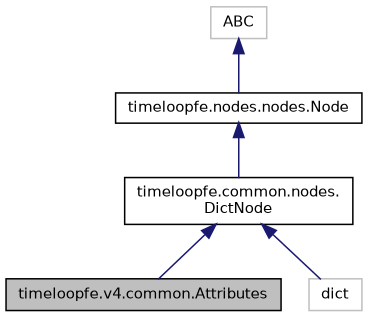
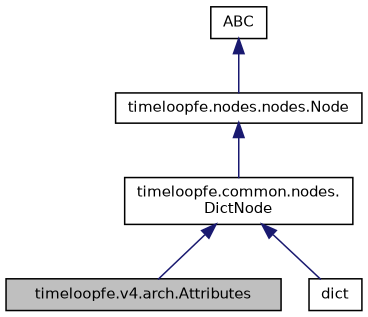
(239, 23) -> (239, 23)
(144, 295) -> (144, 295)
(335, 295) -> (335, 295)
